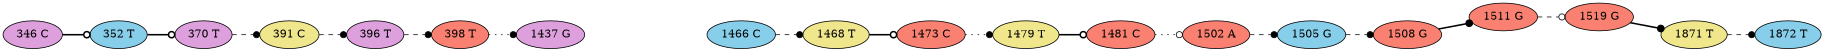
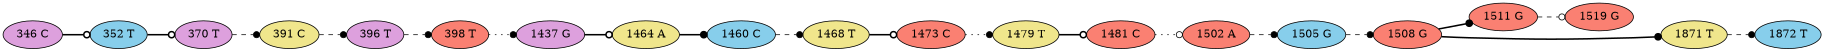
(1644, 25) -> (1548, 39)
none -> (646, 35)
(741, 35) -> (741, 35)
